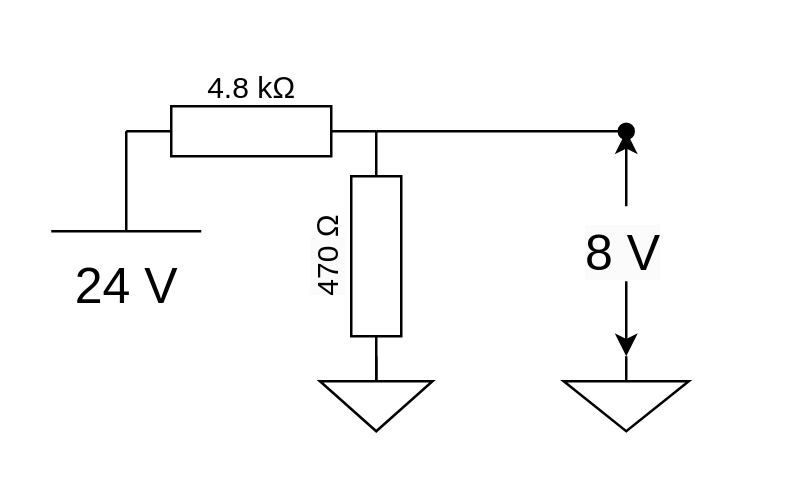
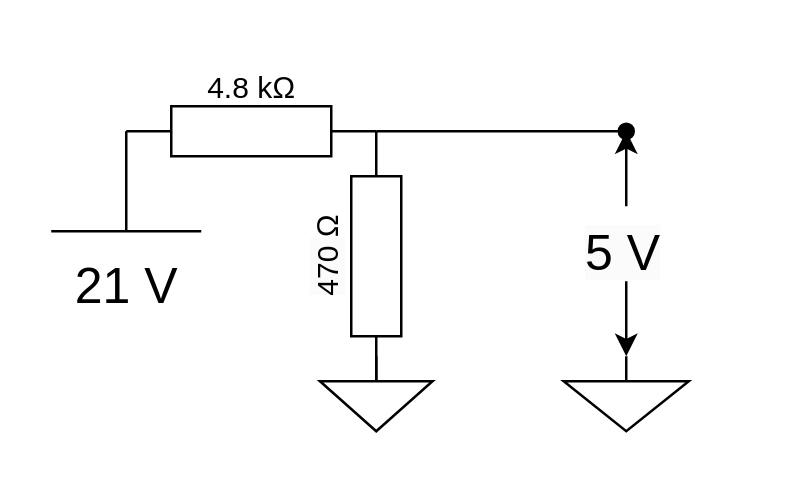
(608, 242) -> (608, 242)
(128, 285) -> (128, 285)
